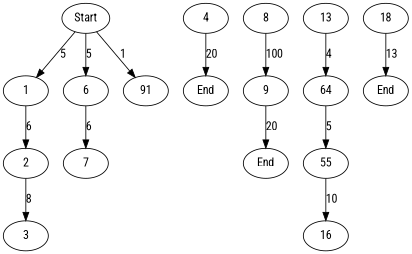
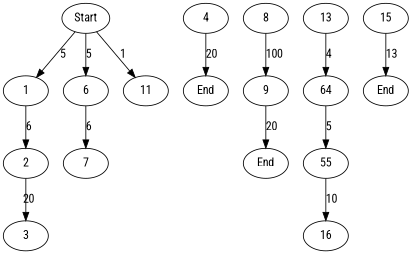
(386, 18) -> (386, 18)
(146, 91) -> (146, 91)
(29, 200) -> (29, 200)
